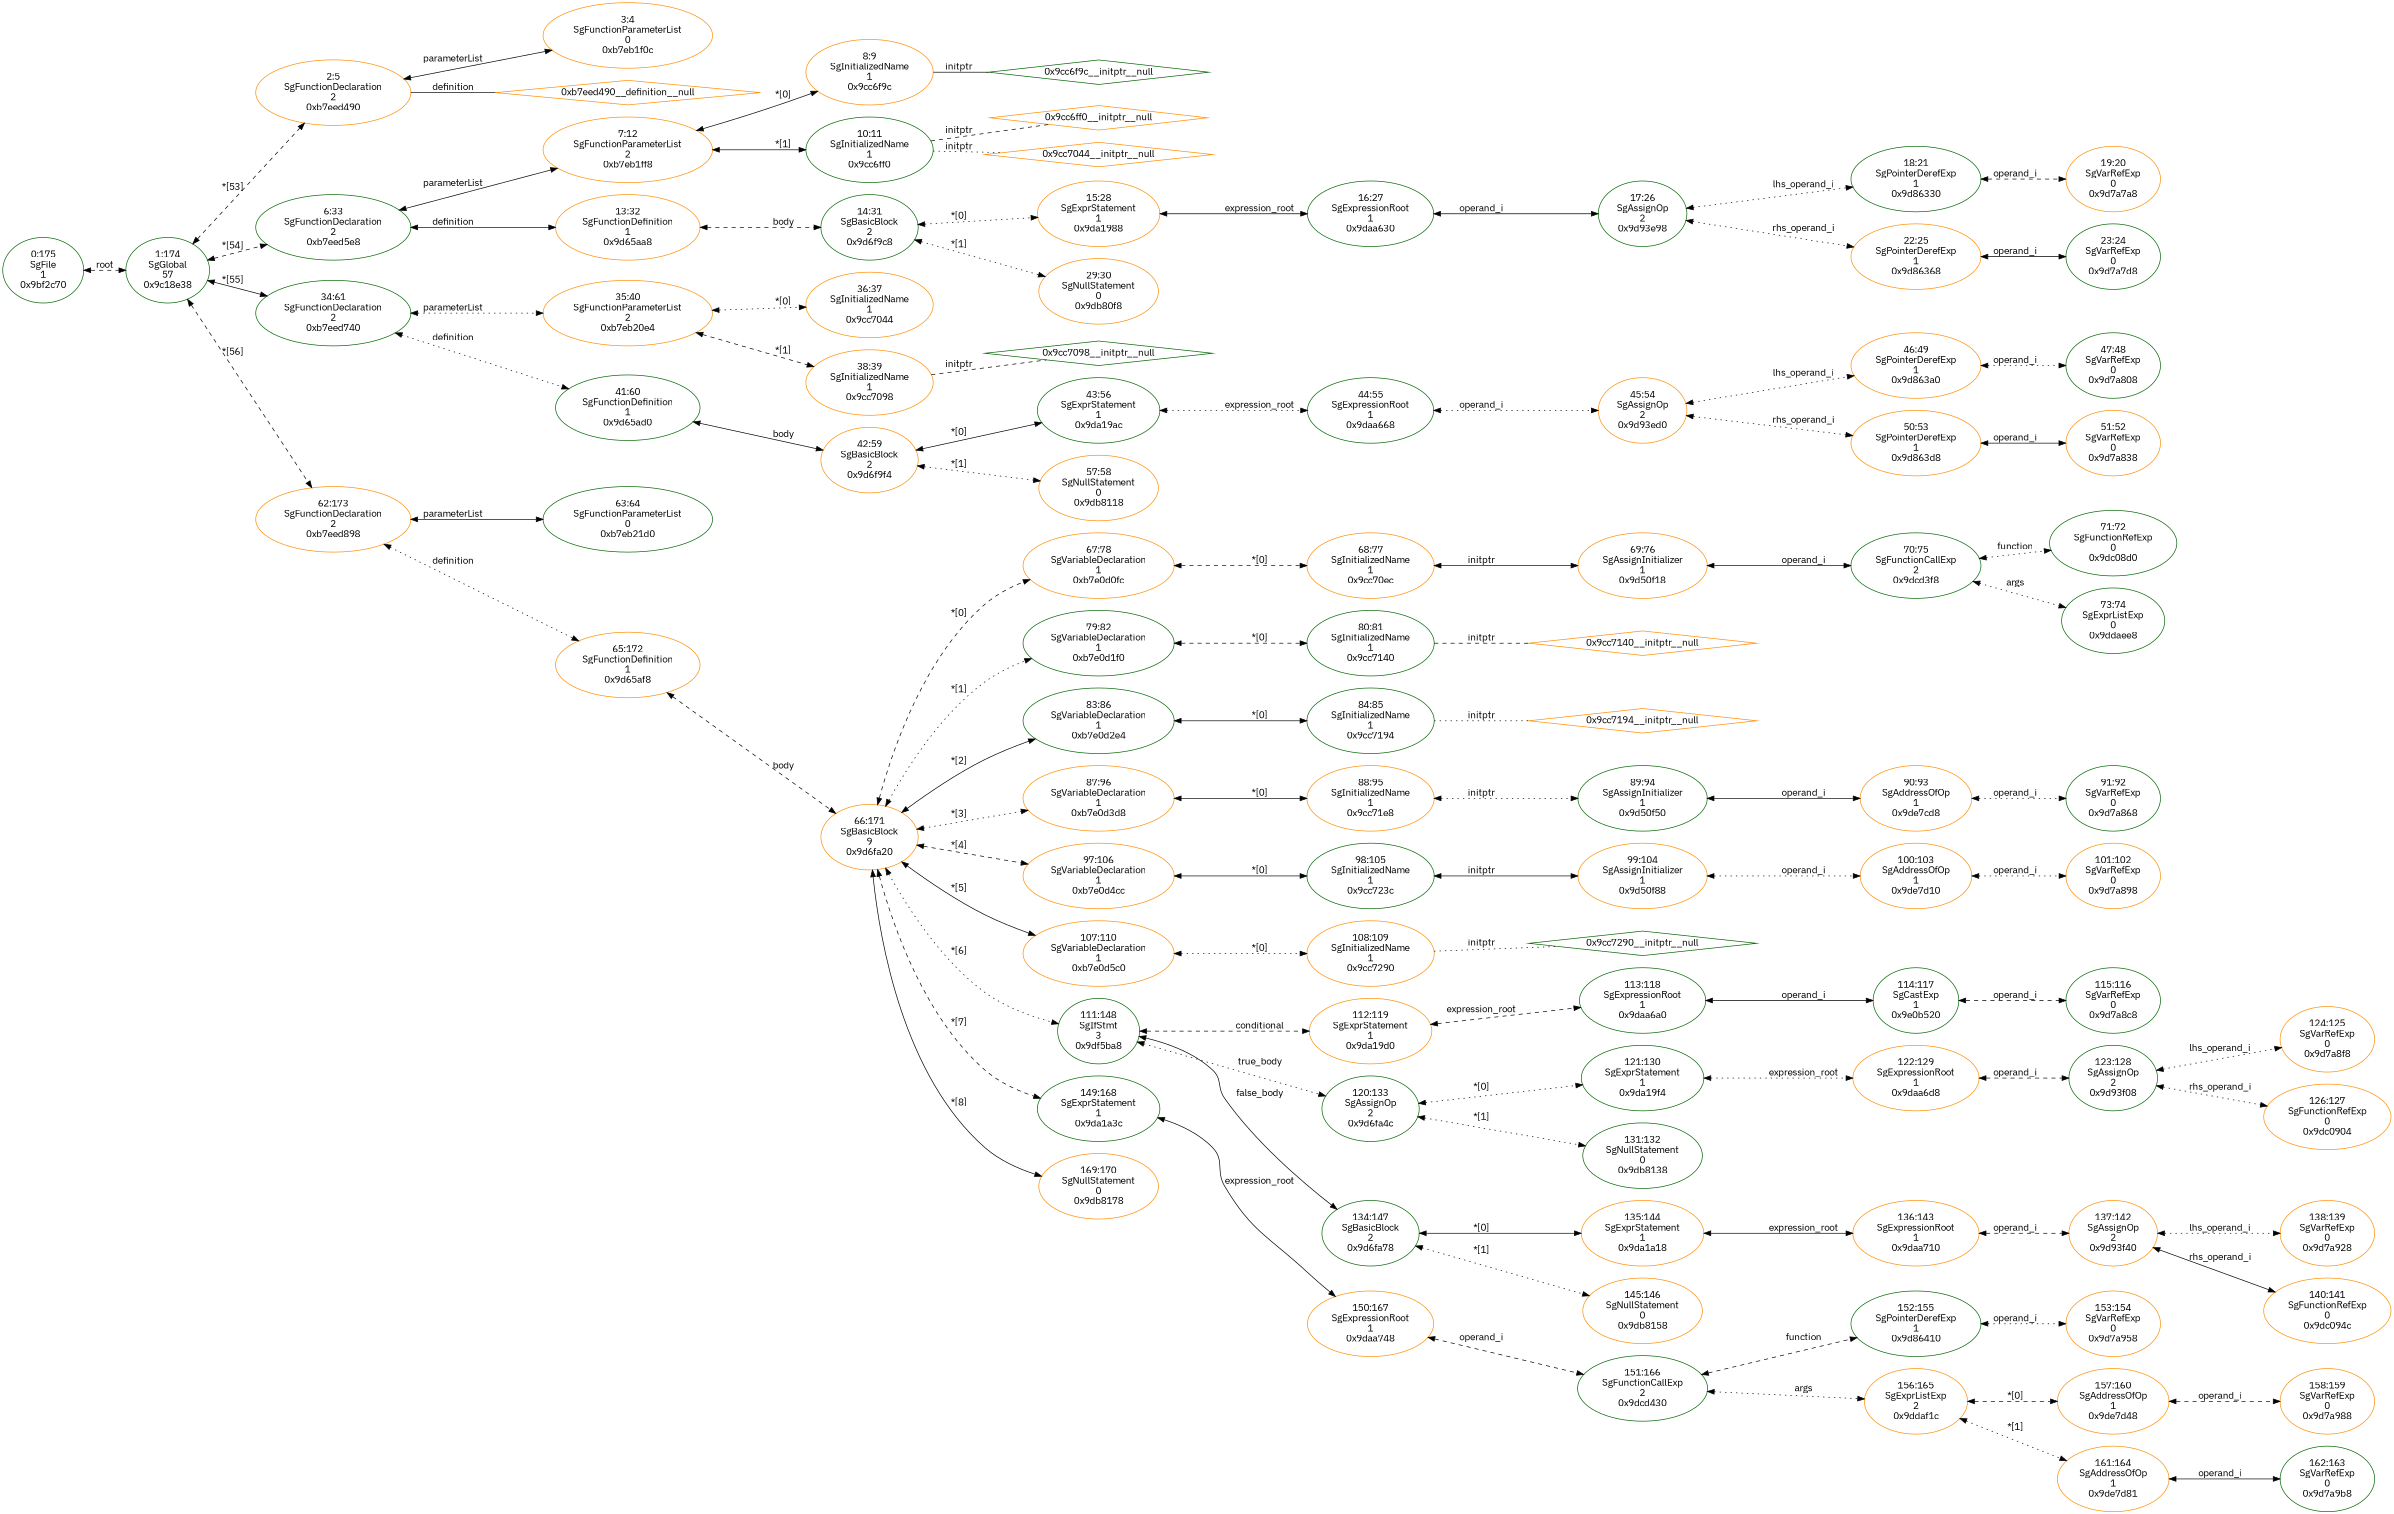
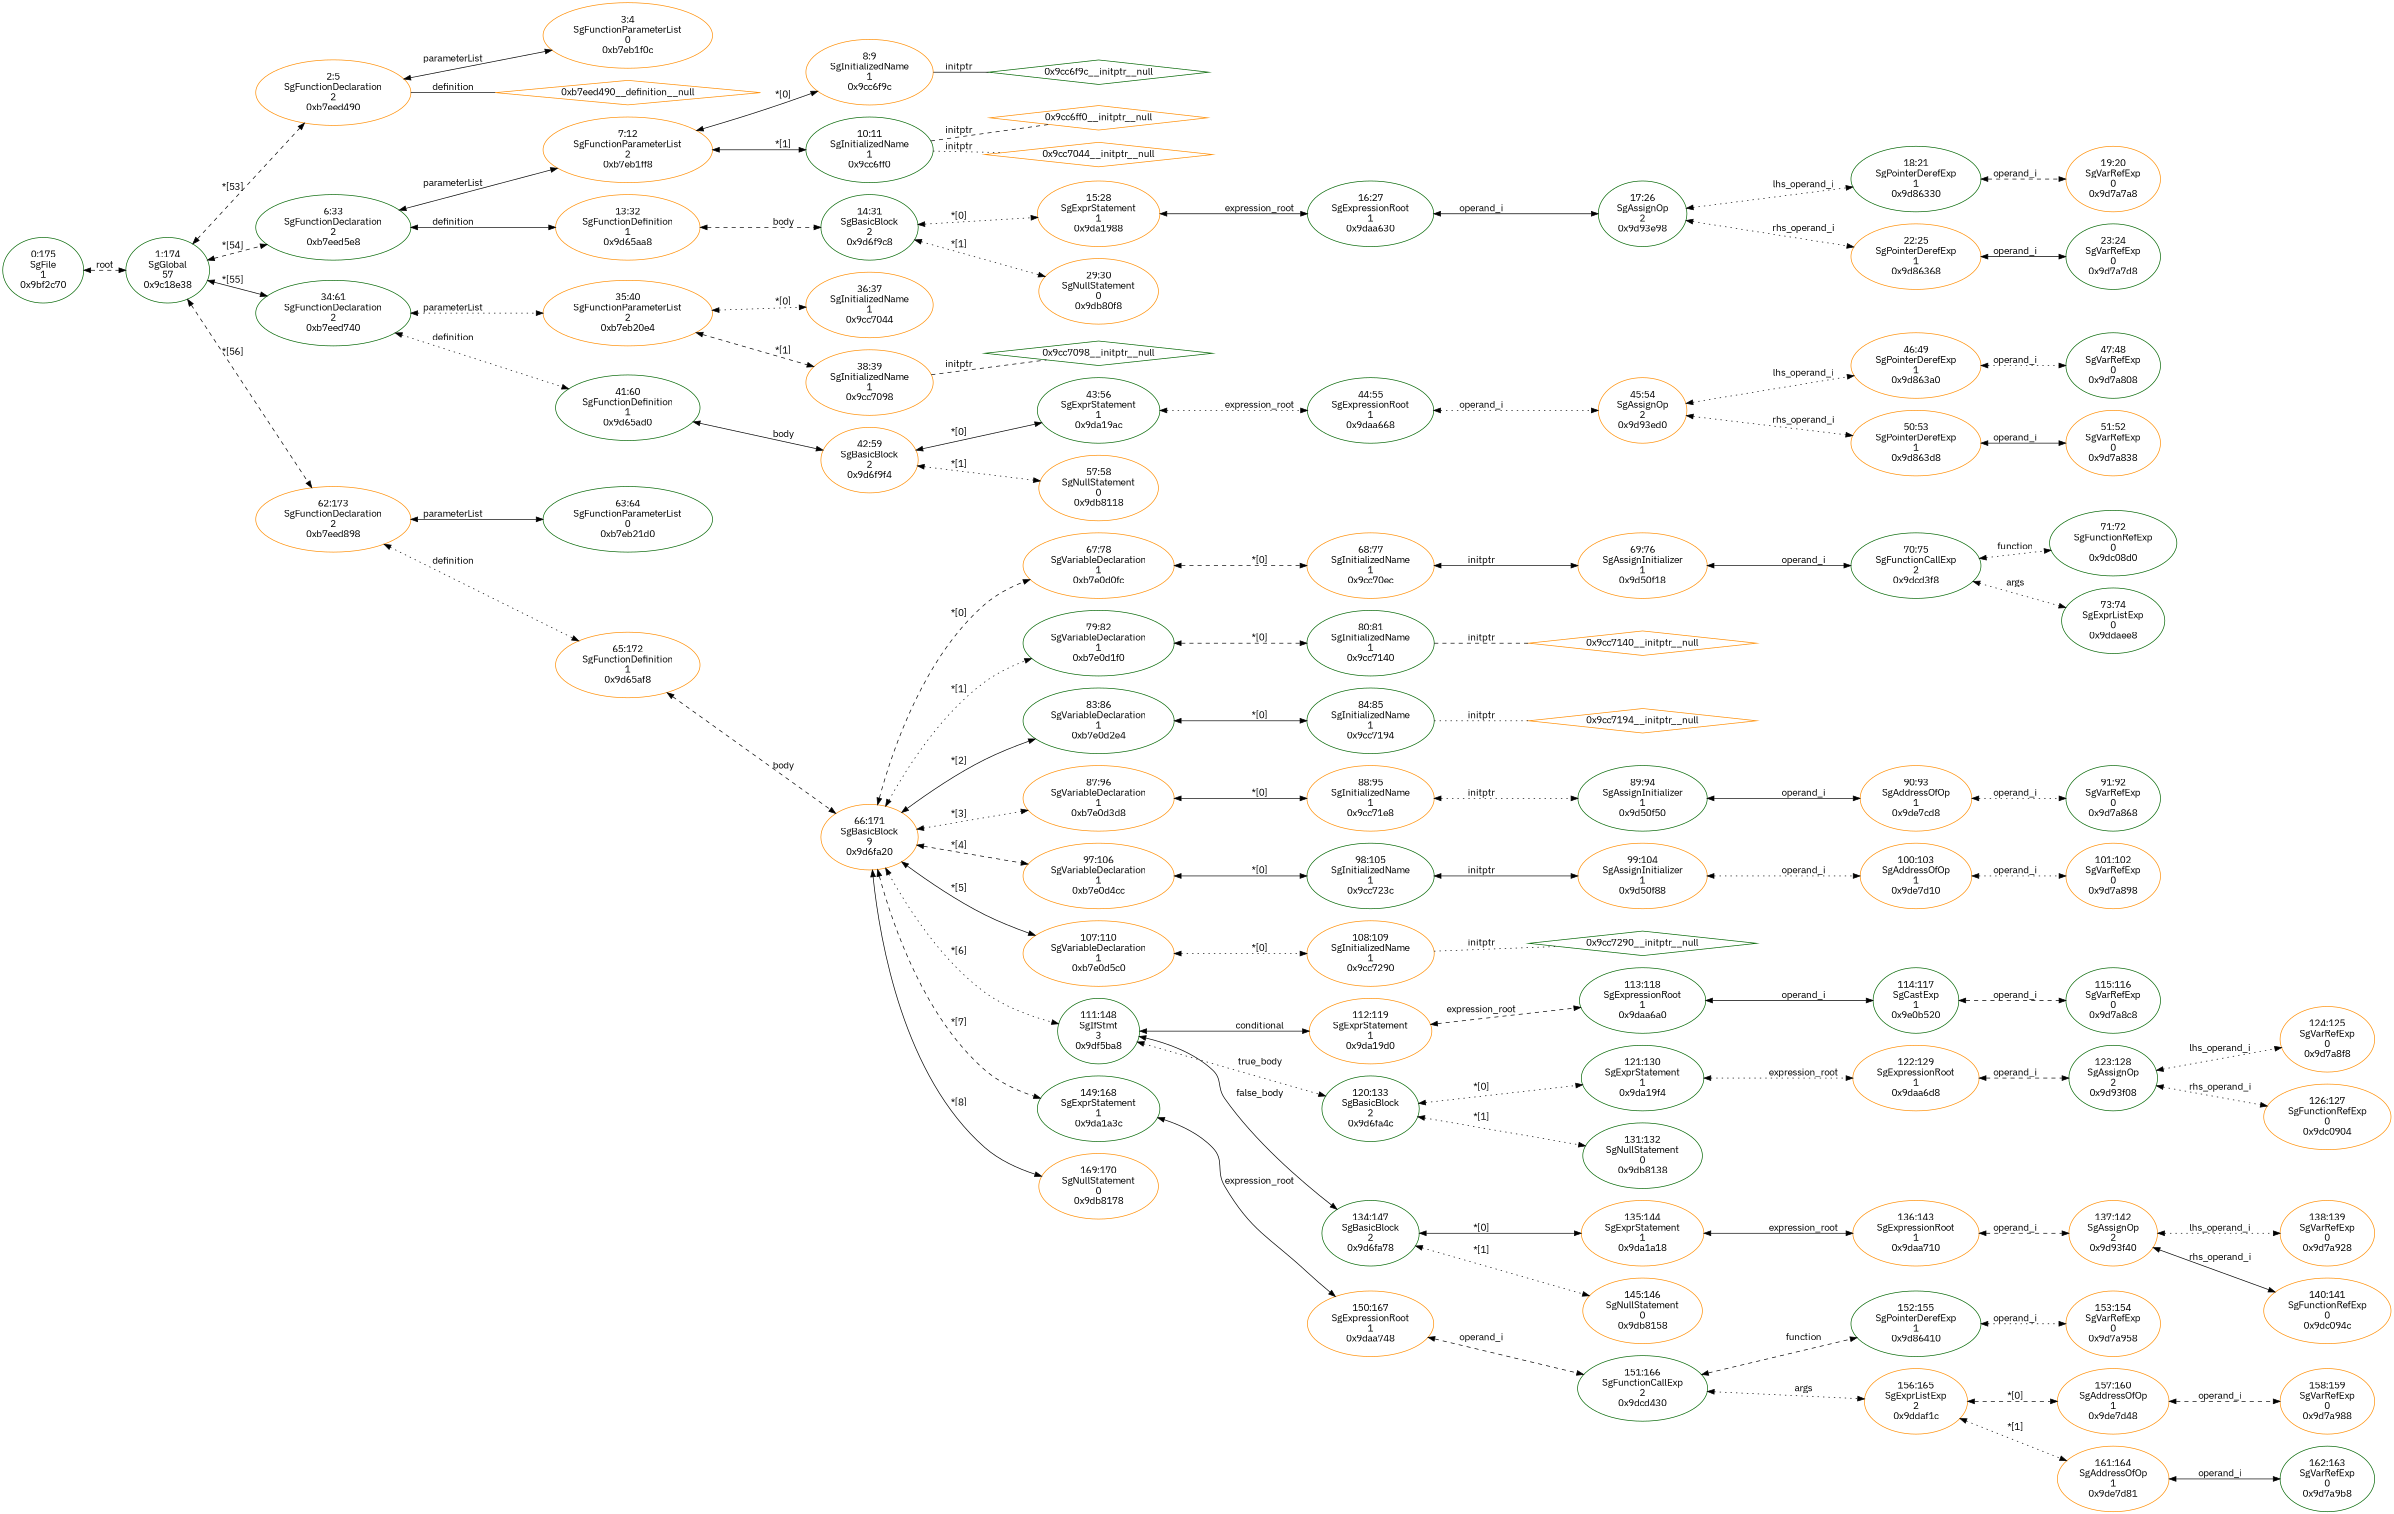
(1225, 1031) -> (1225, 1031)
(1371, 1109) -> (1371, 1109)
